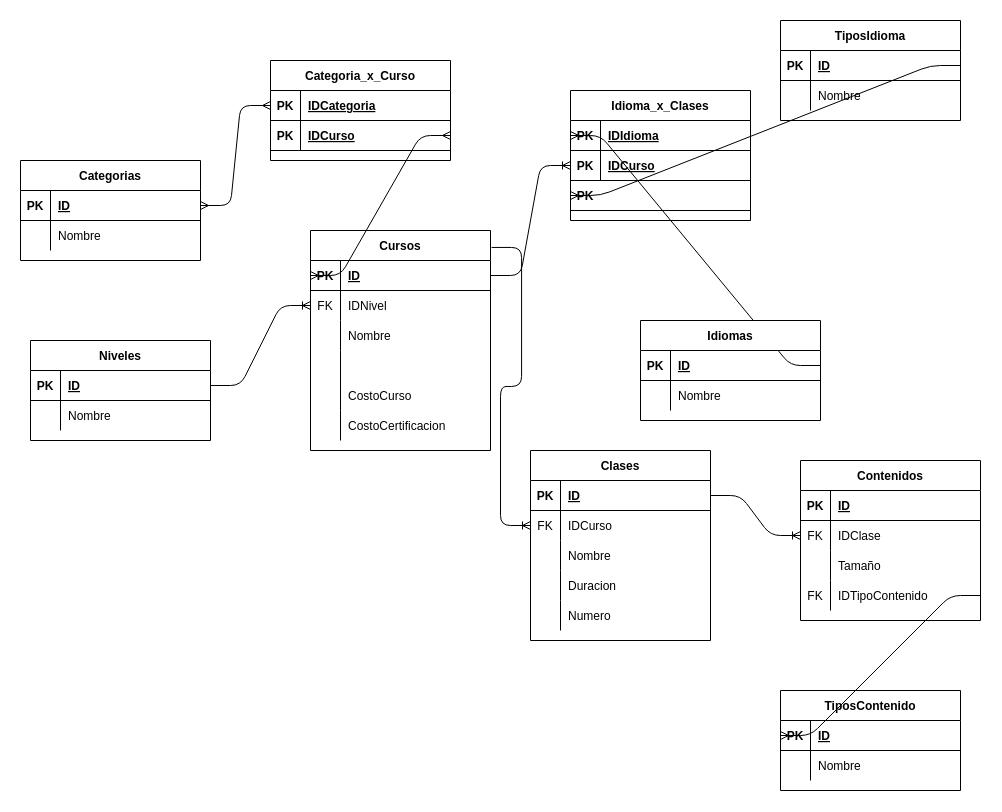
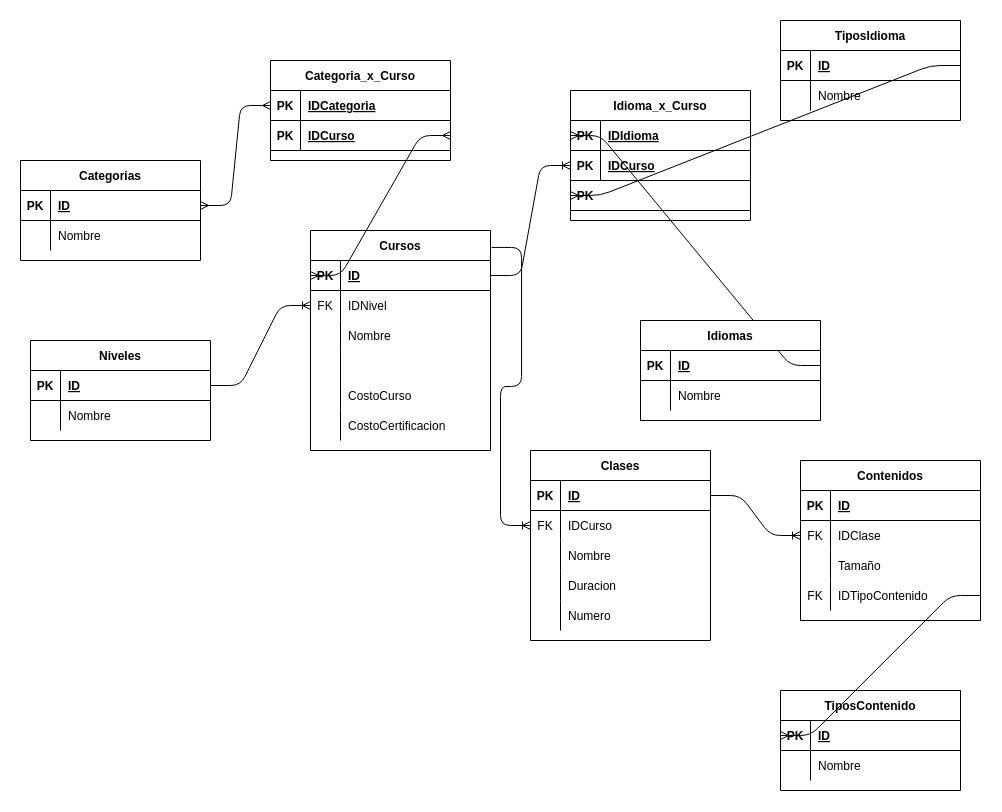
(660, 106) -> (660, 106)
